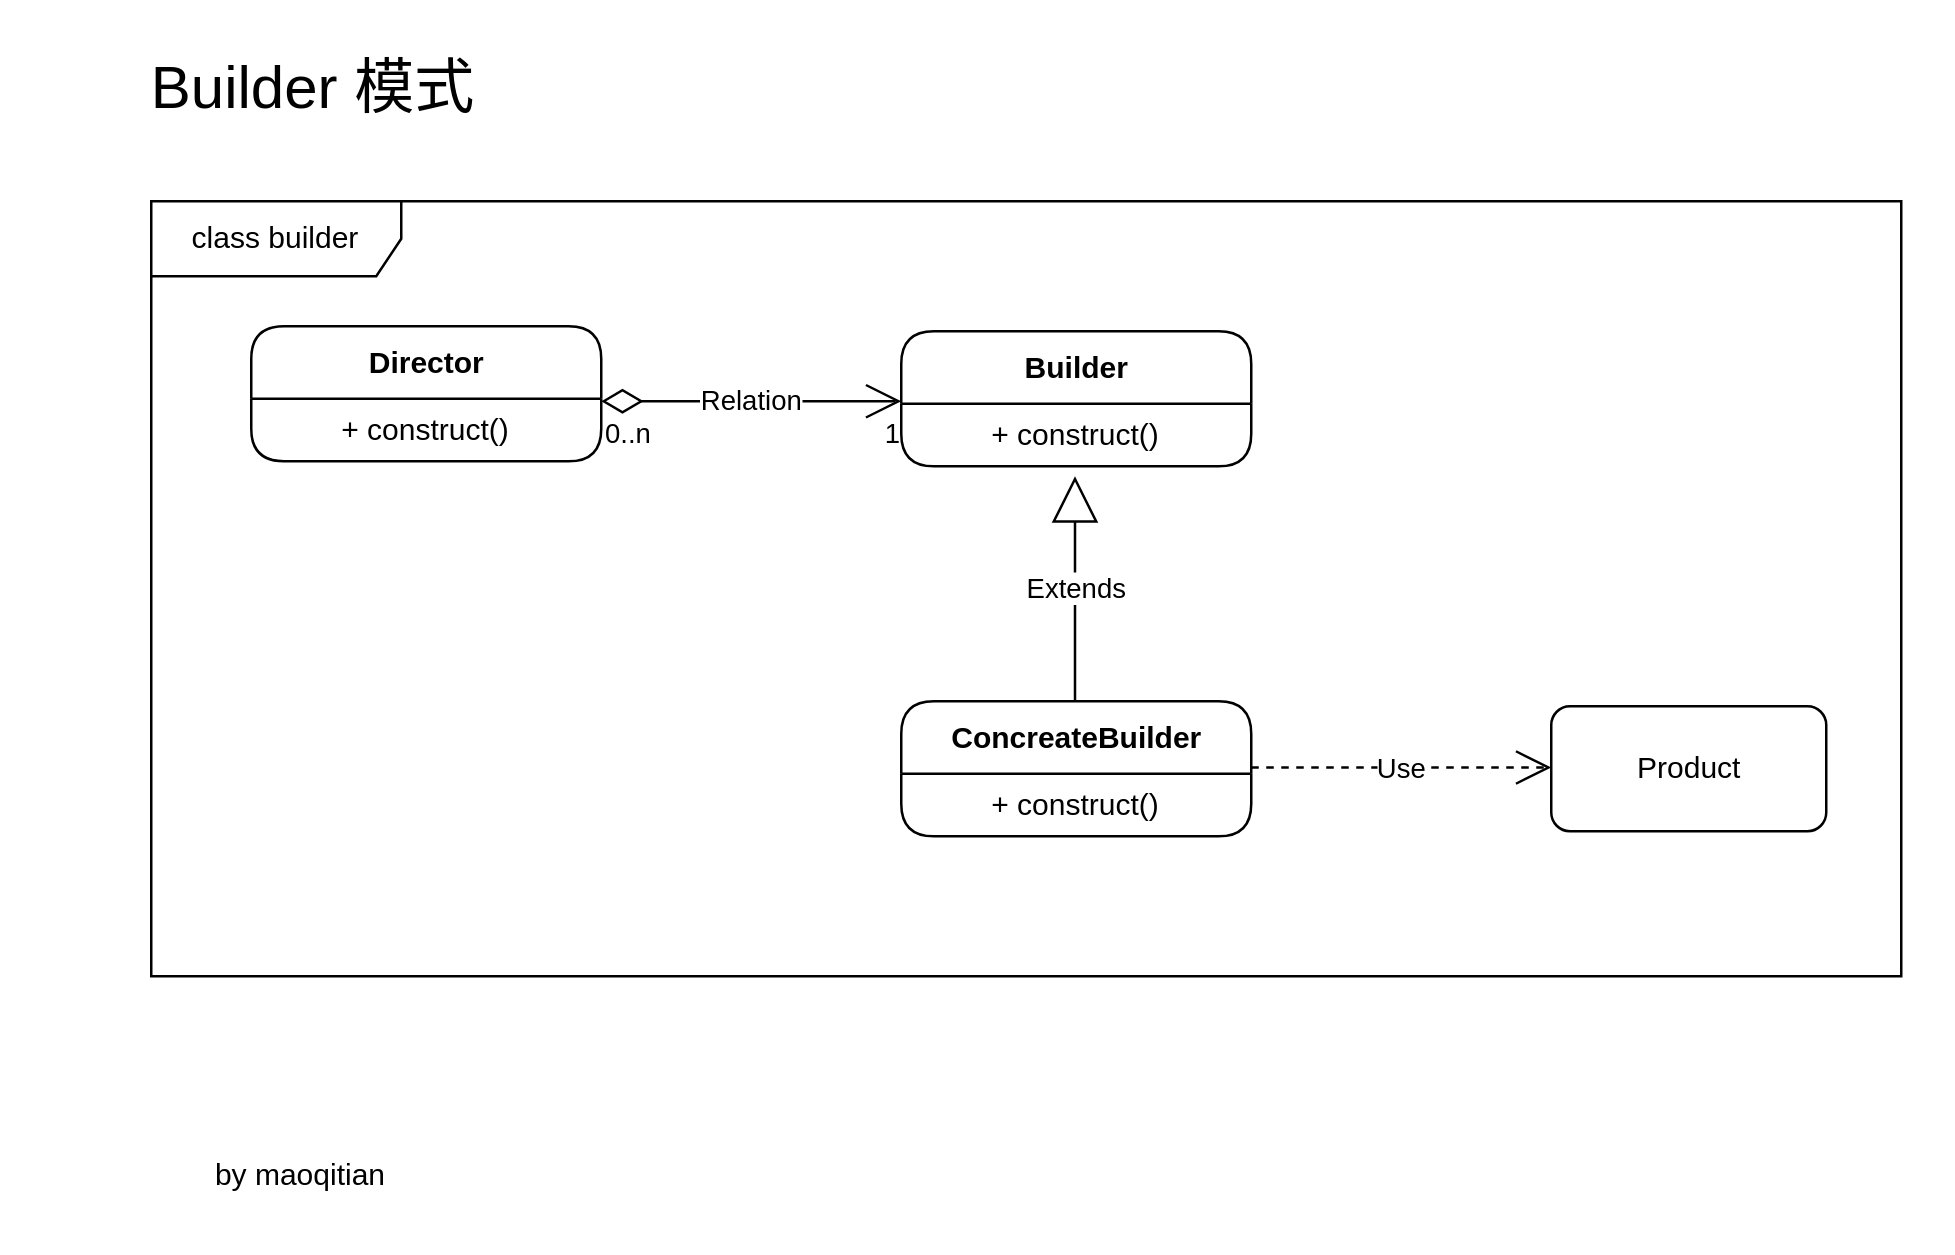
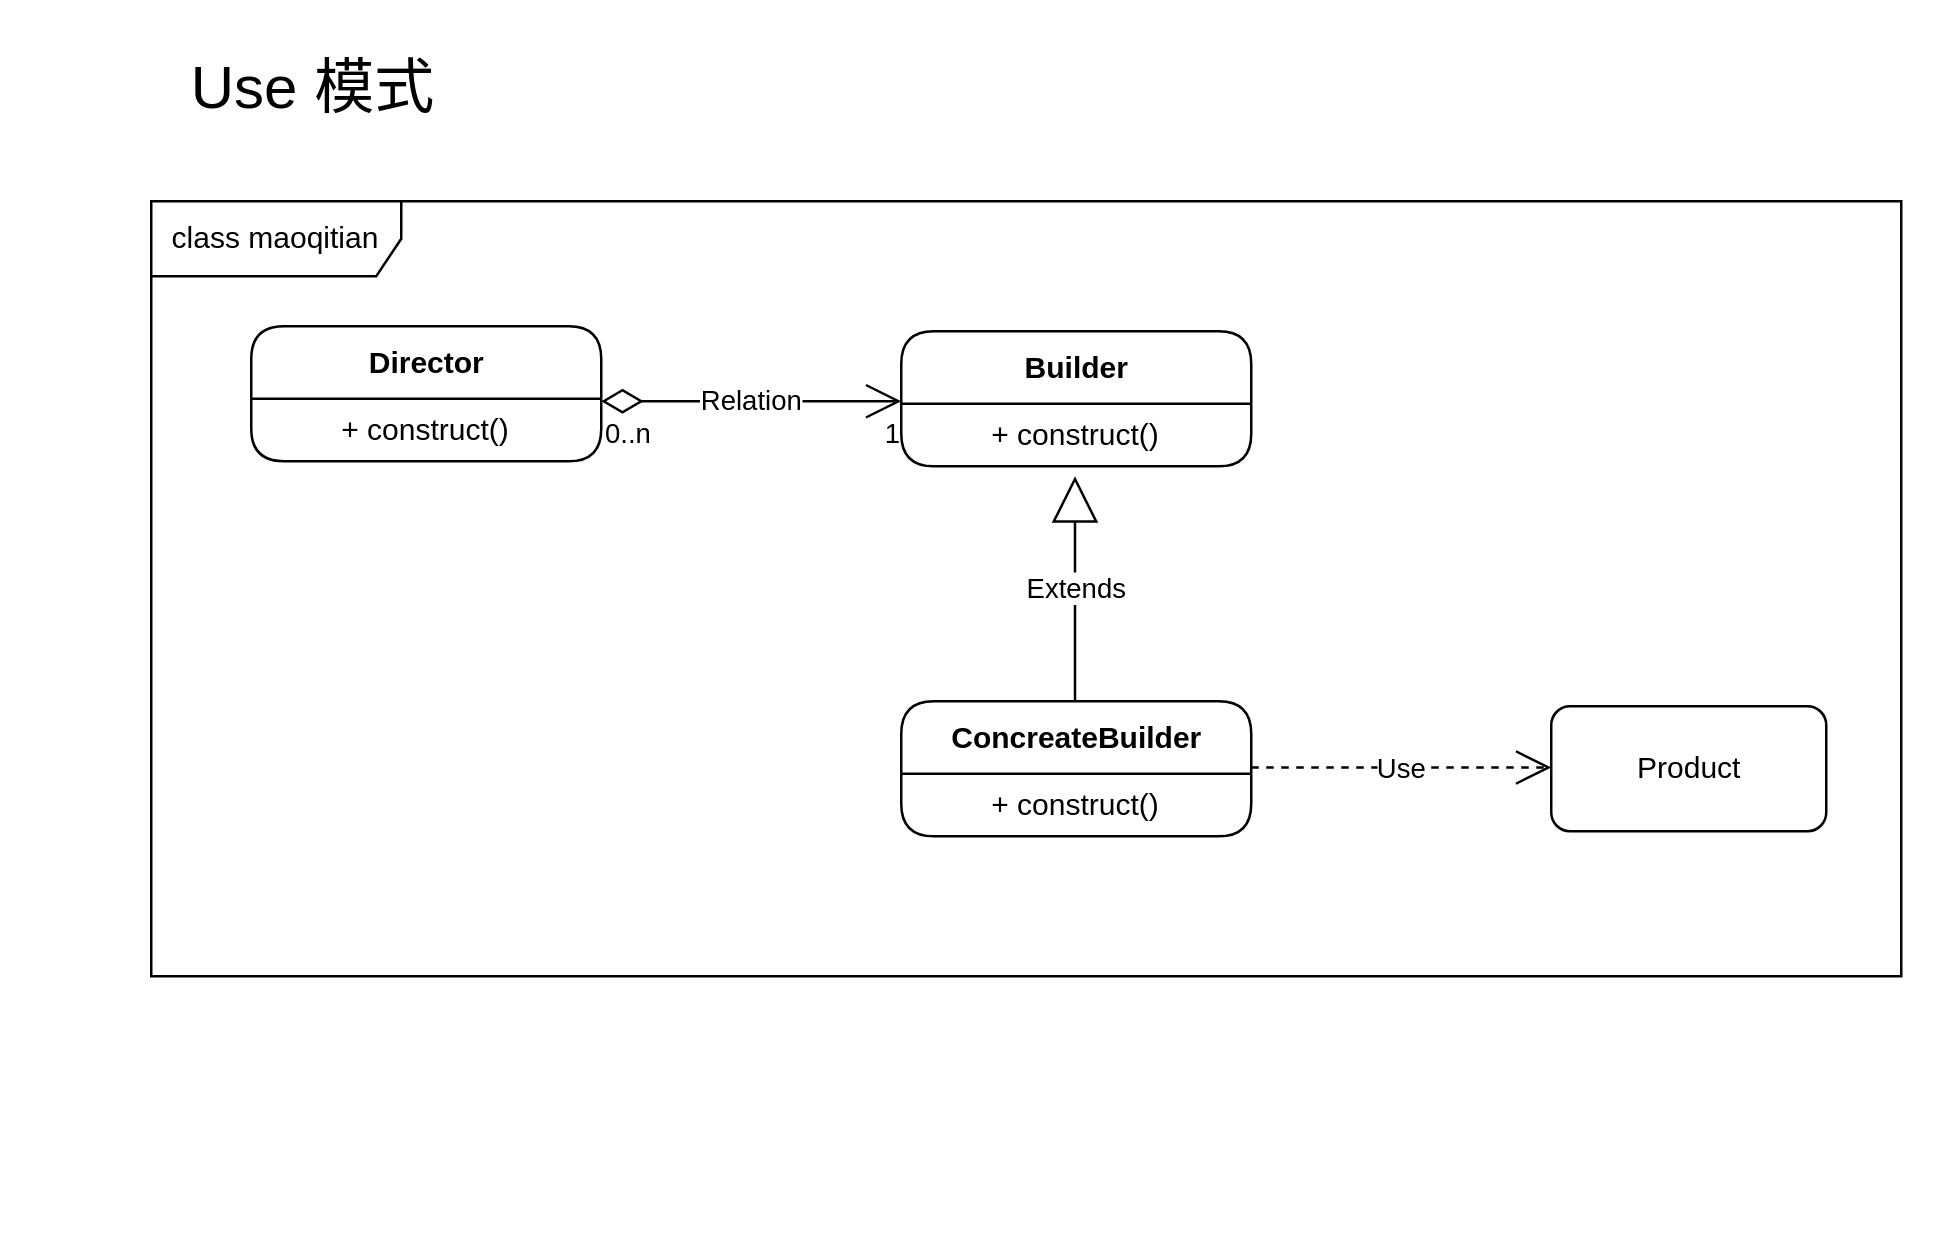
(314, 89) -> (314, 89)
(276, 239) -> (276, 239)
(301, 1176) -> none
